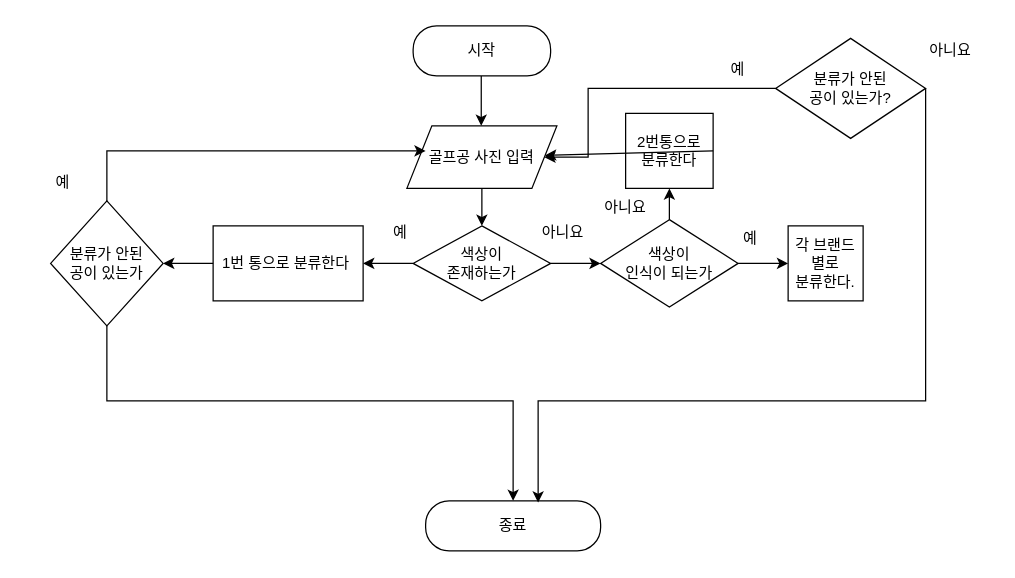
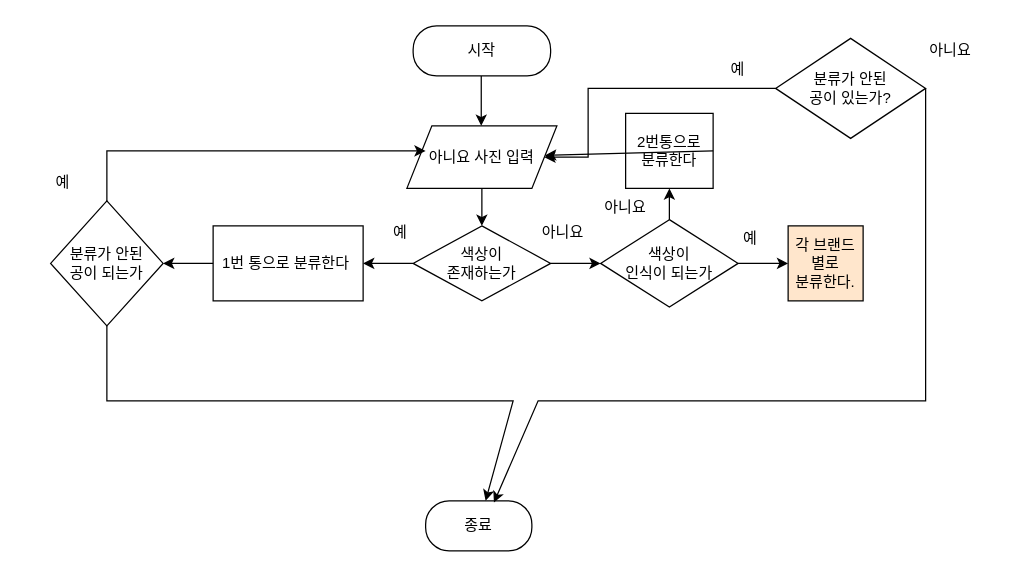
(482, 157) -> (482, 157)
(107, 263) -> (107, 263)
(826, 263) -> (826, 263)
(513, 526) -> (479, 526)
